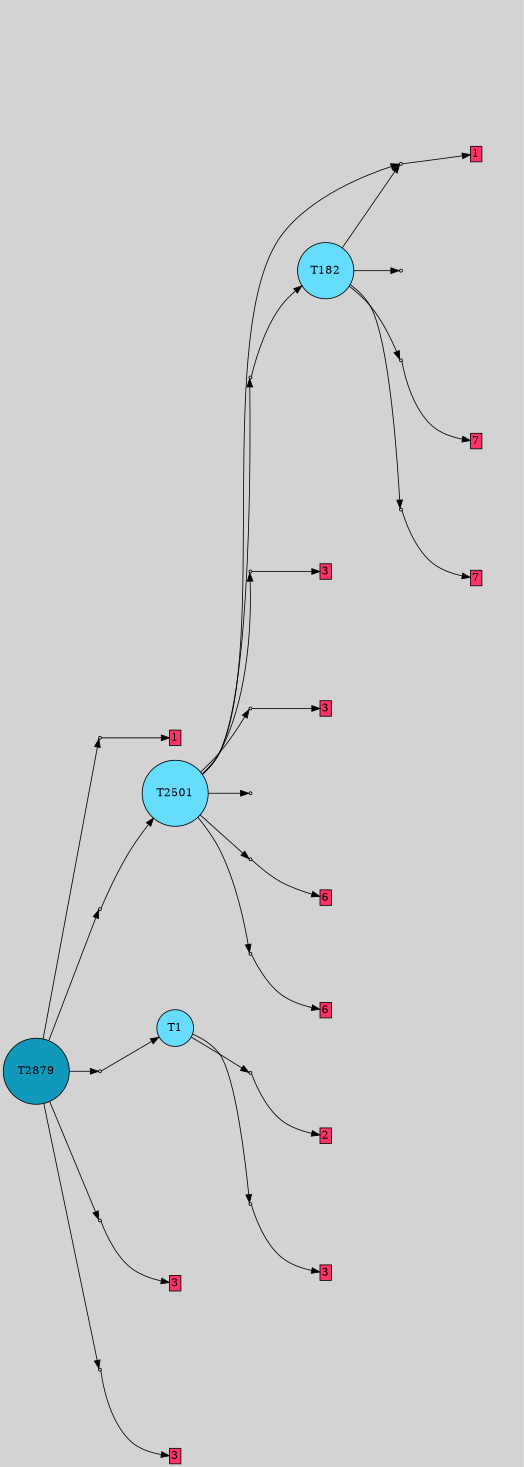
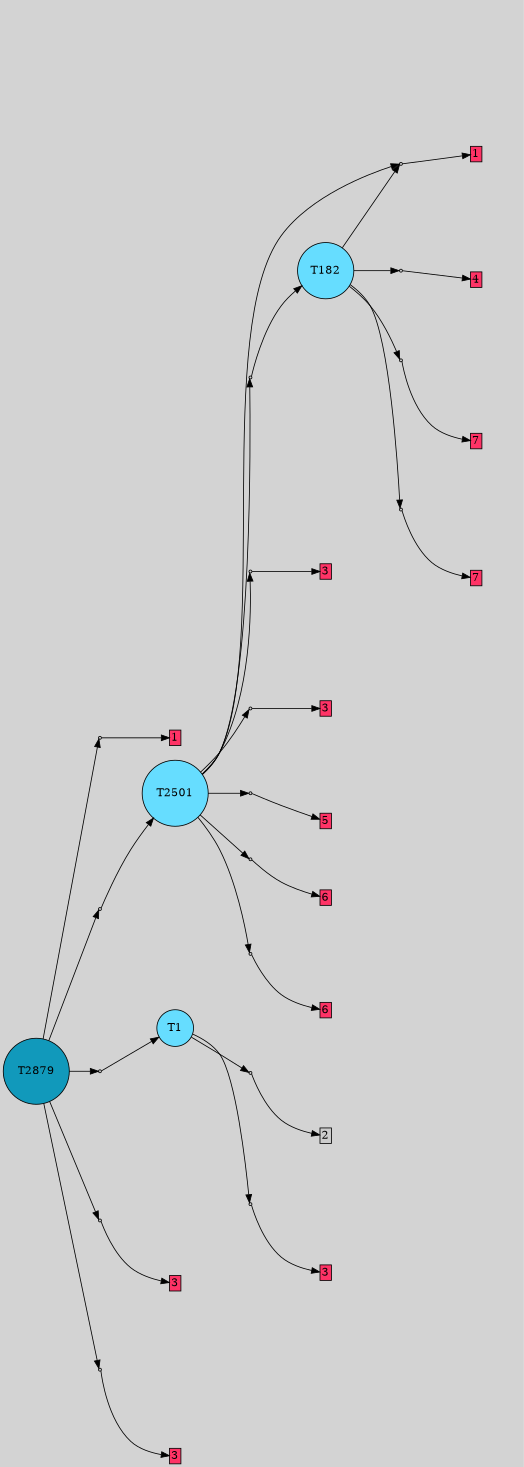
none -> (476, 280)
none -> (326, 821)
(326, 1136) -> (326, 1136)
